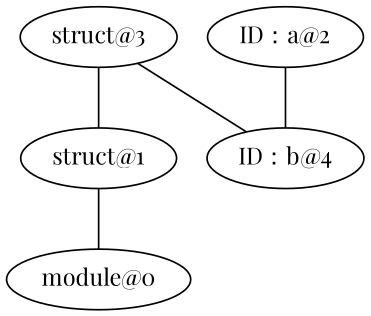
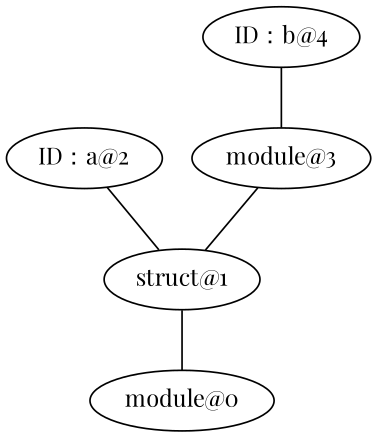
(99, 37) -> (281, 158)
(285, 98) -> (133, 219)
